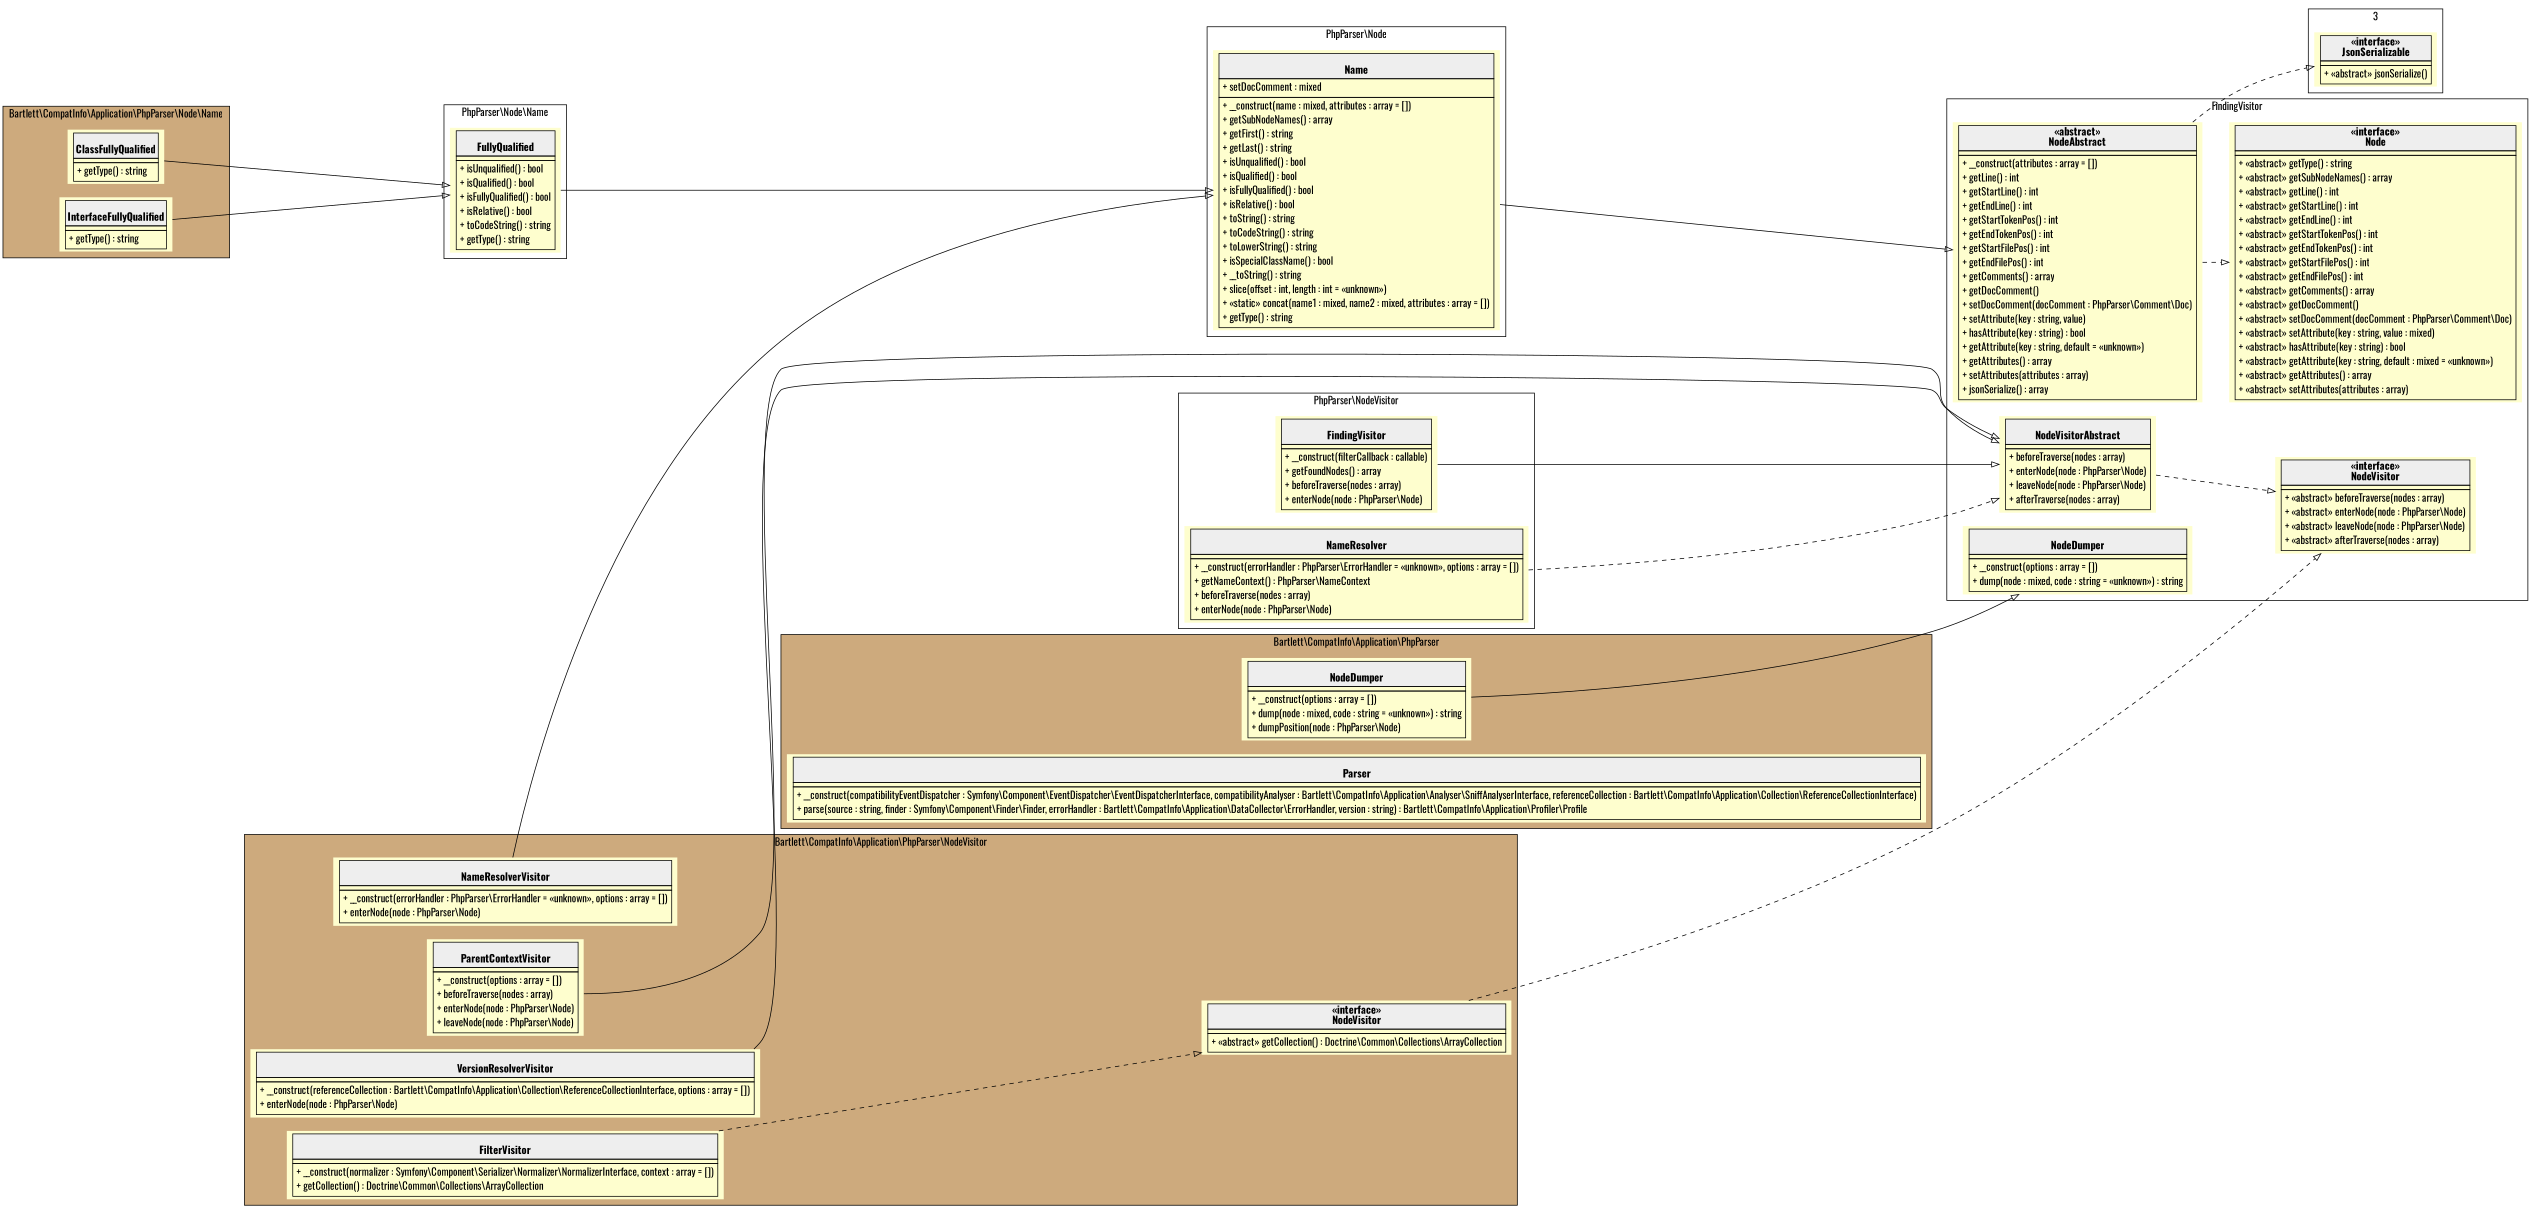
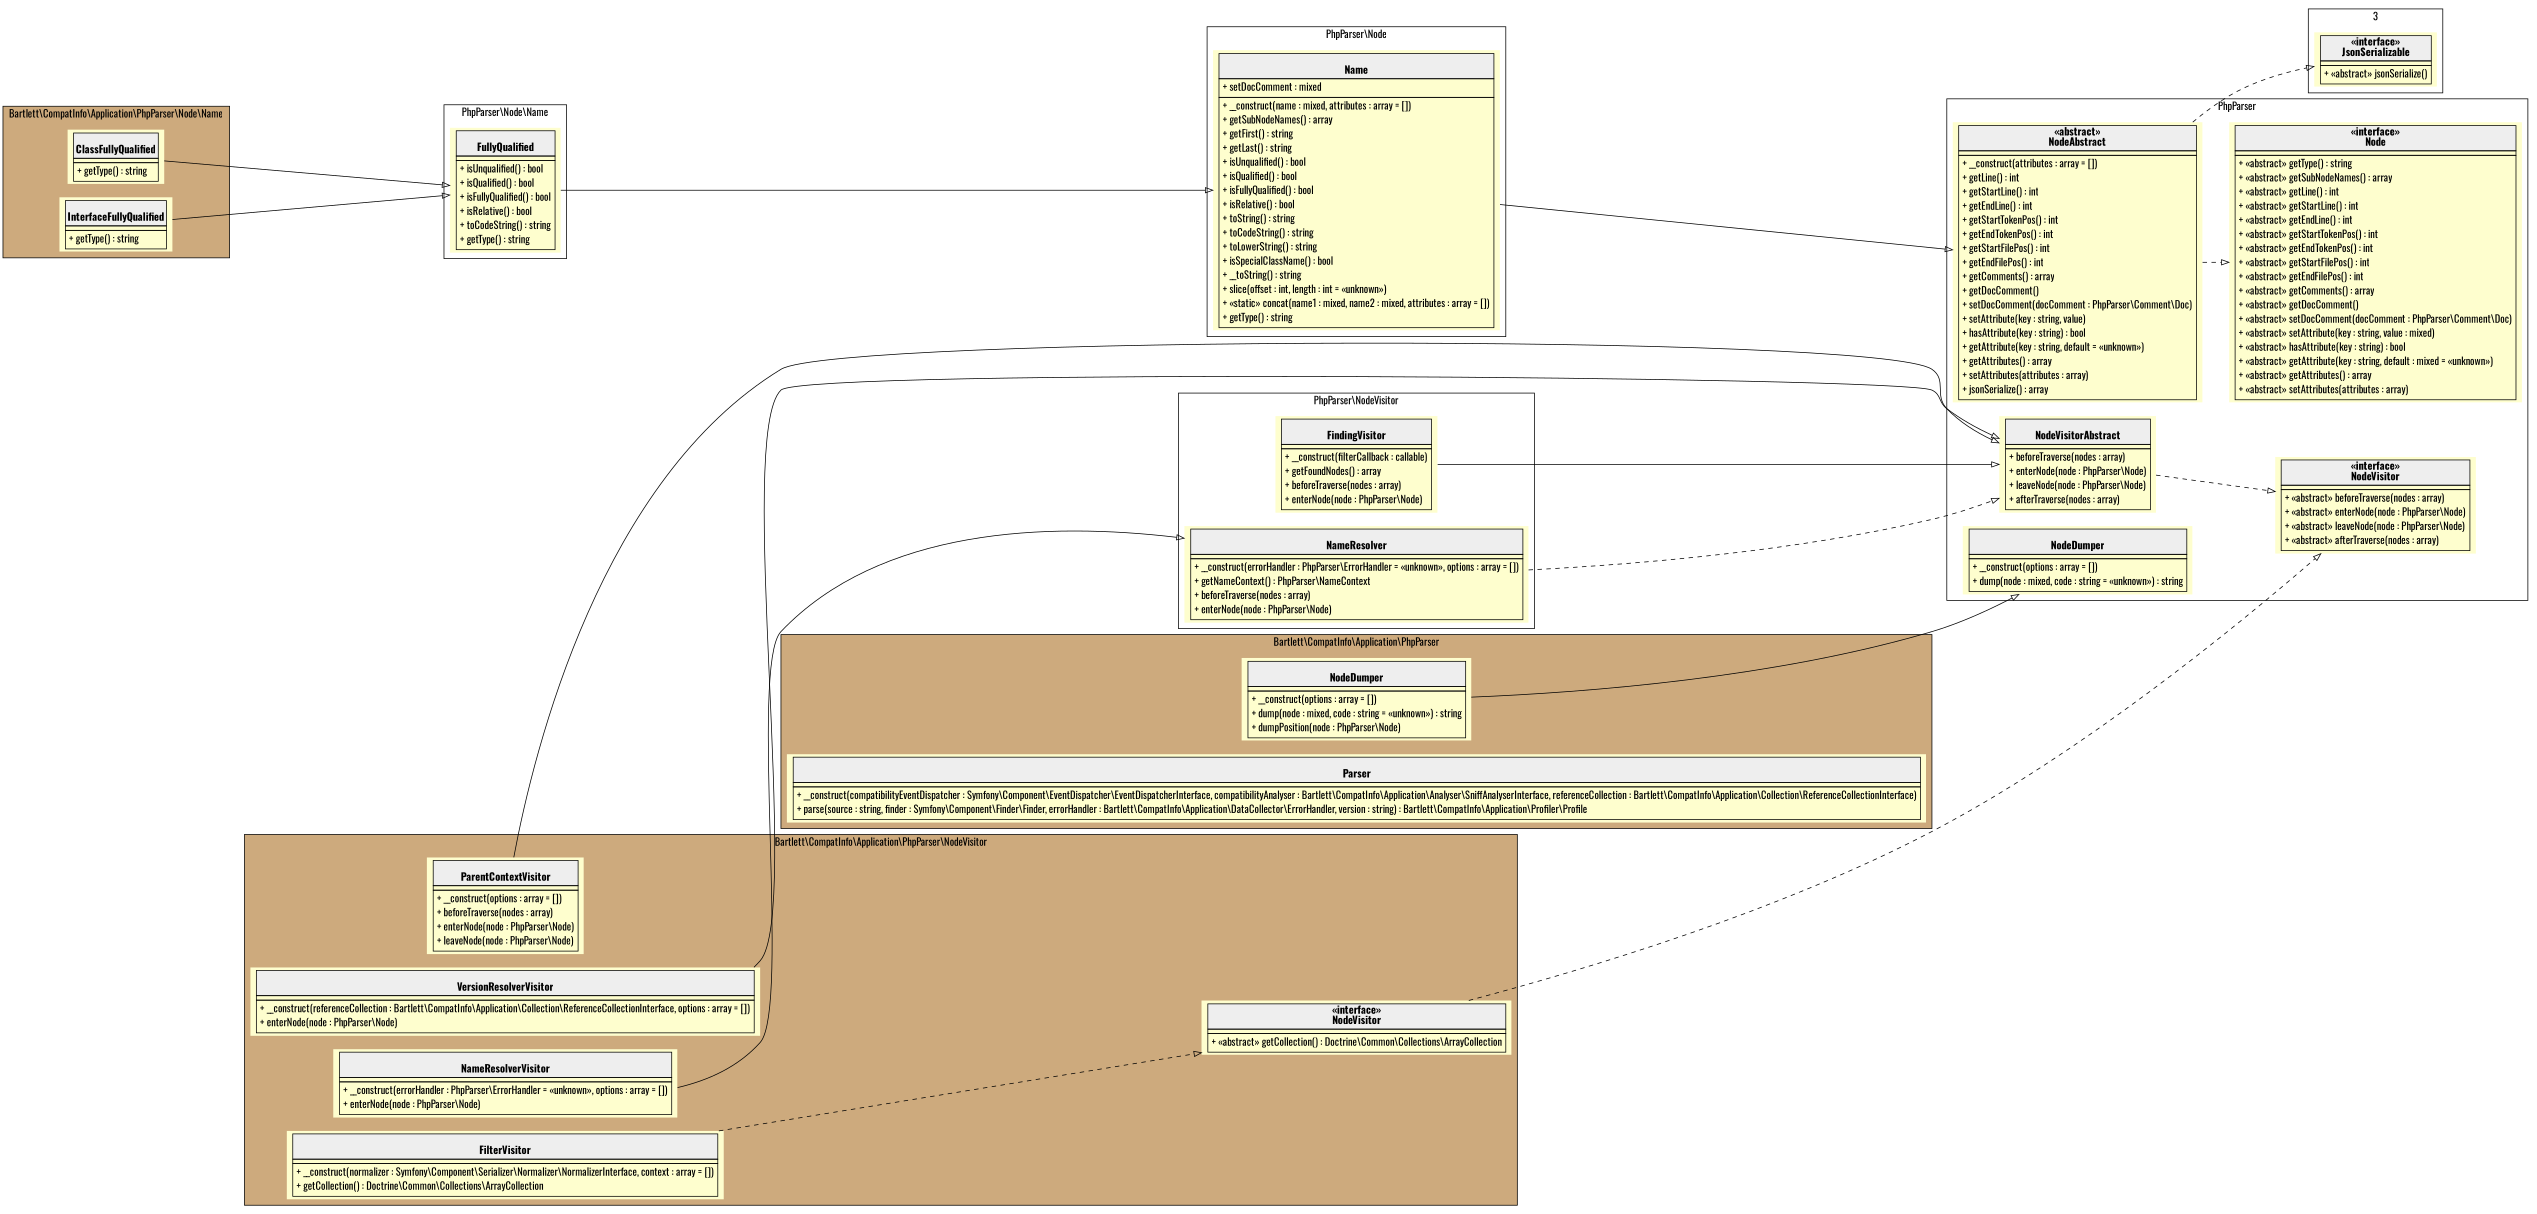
(2237, 107) -> (2237, 107)
(732, 389) -> (774, 651)
